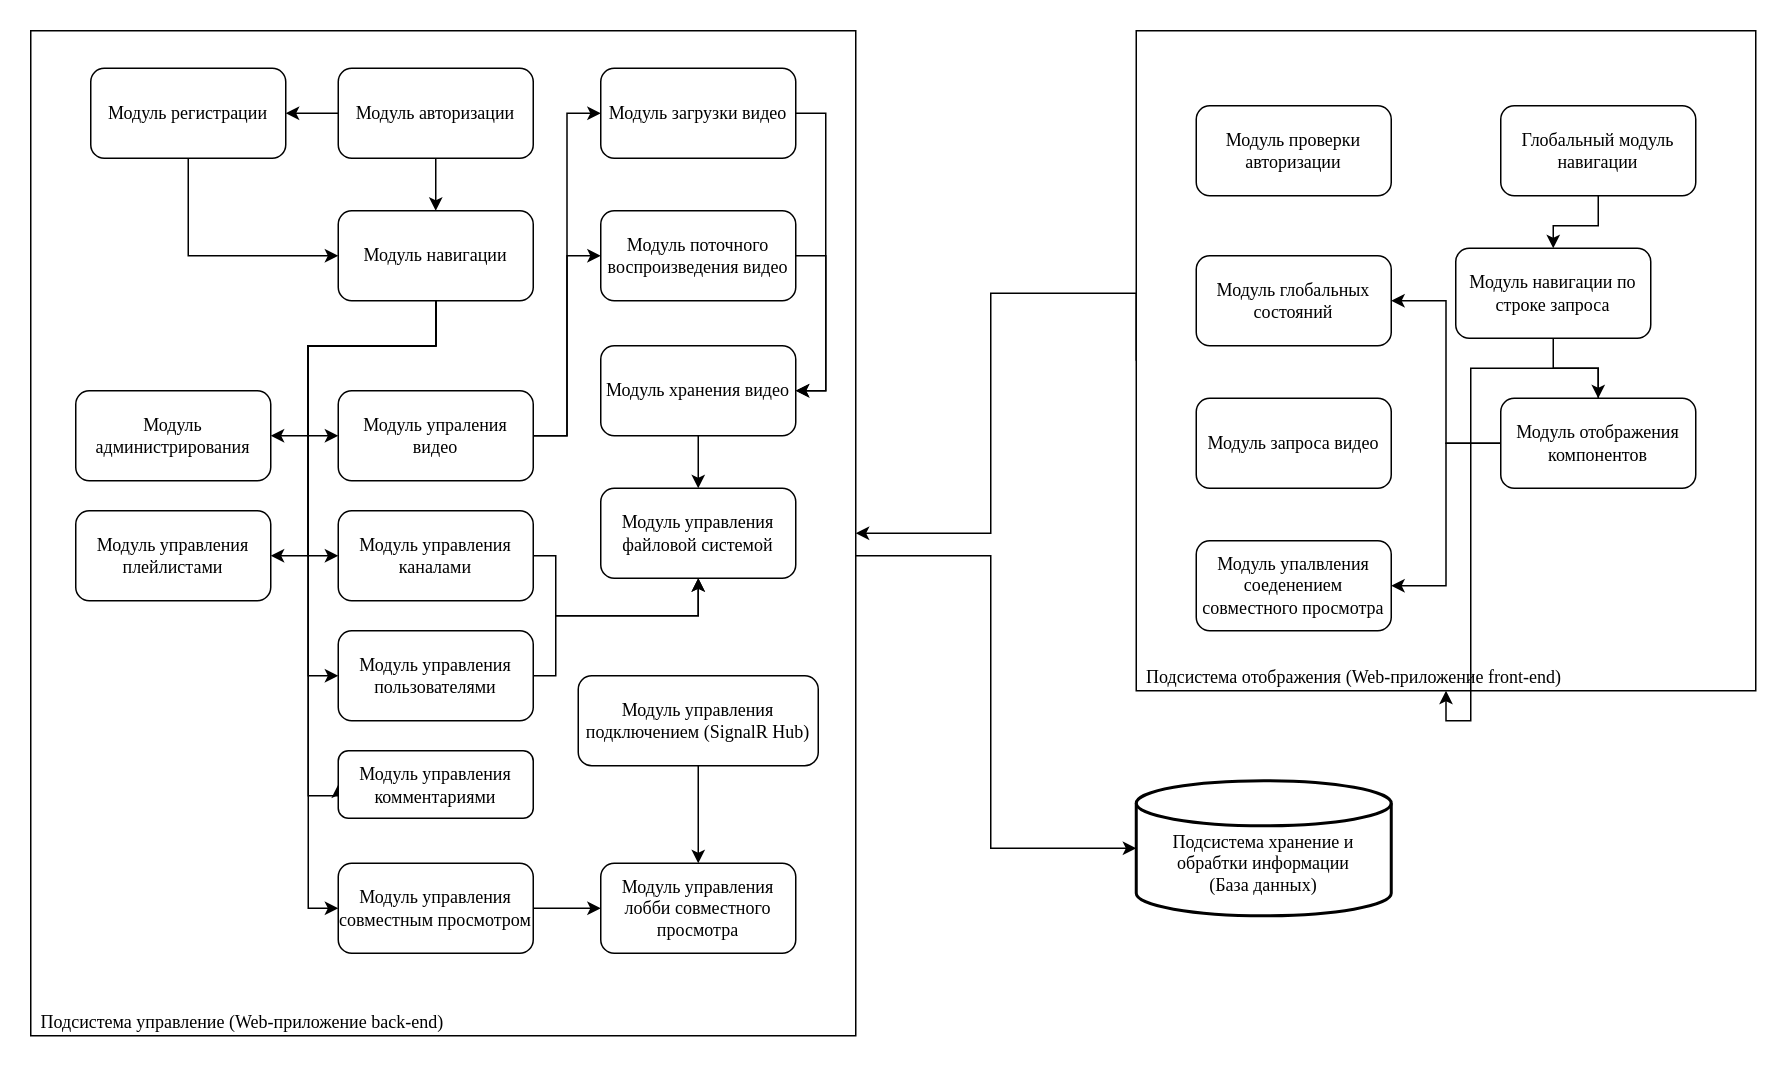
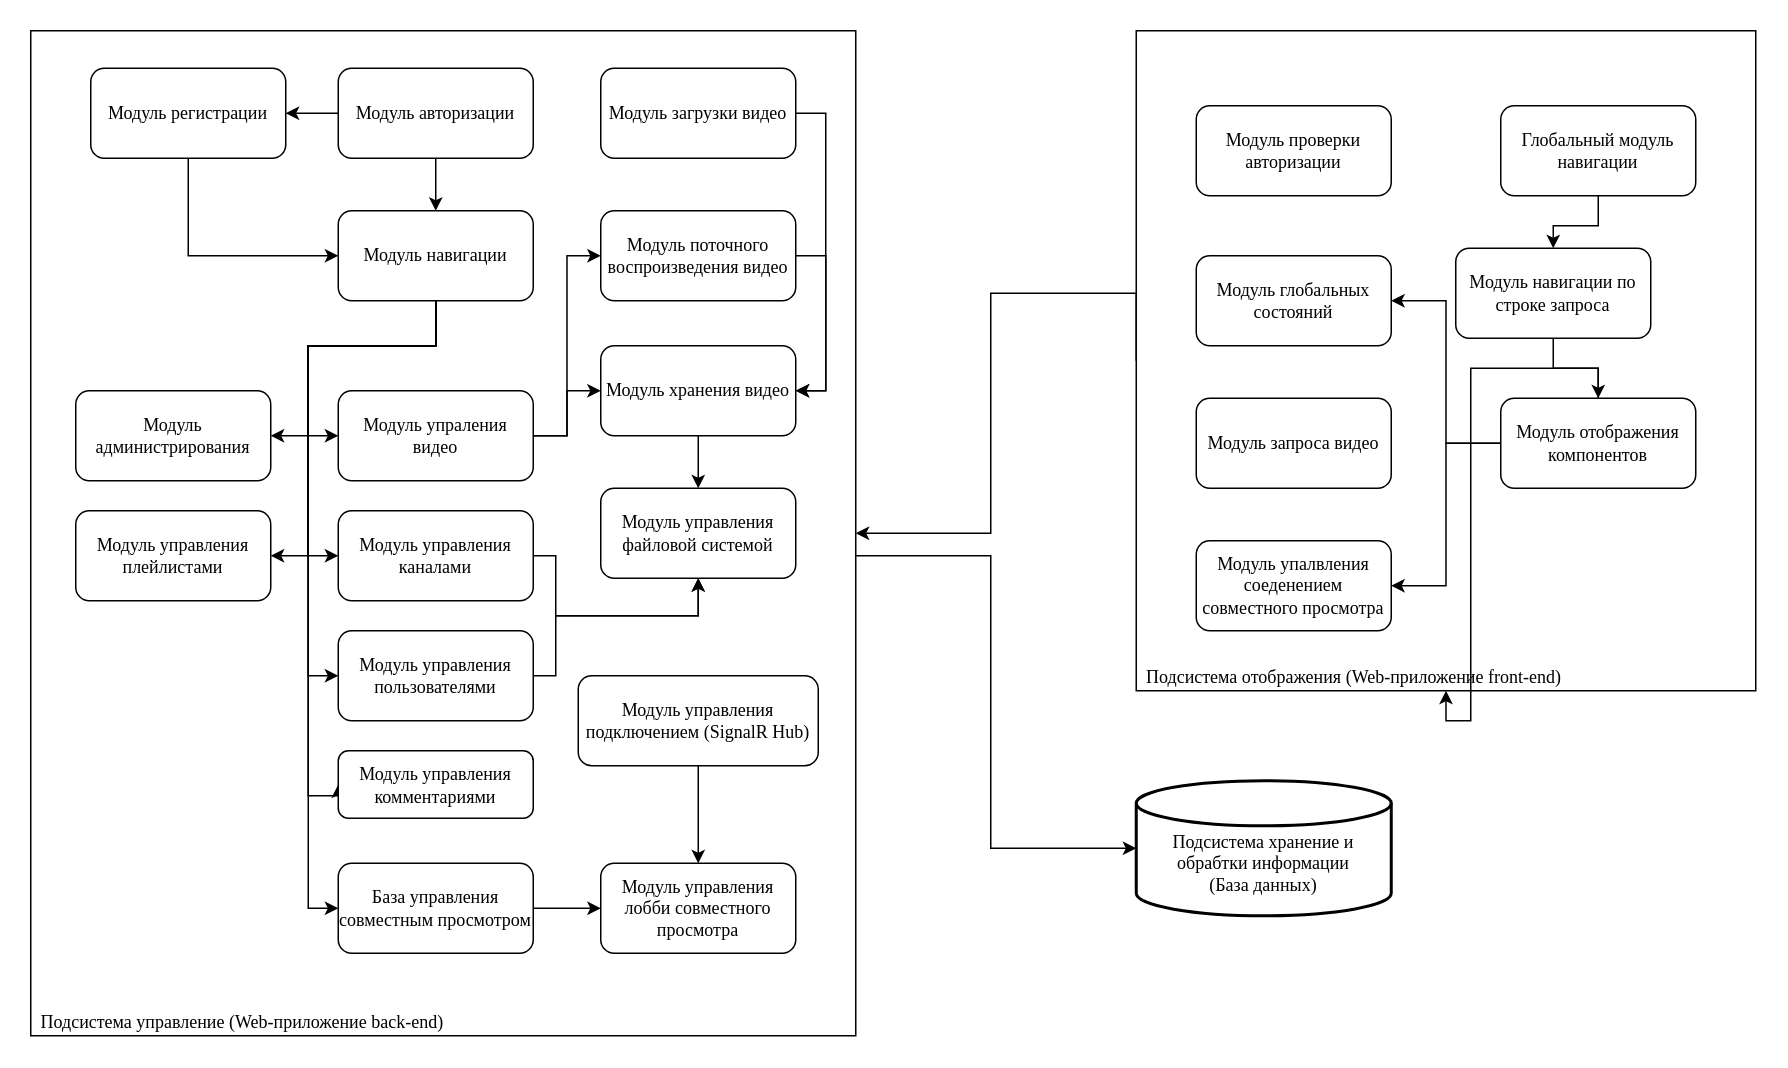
(567, 171) -> (580, 391)
(436, 908) -> (436, 908)
